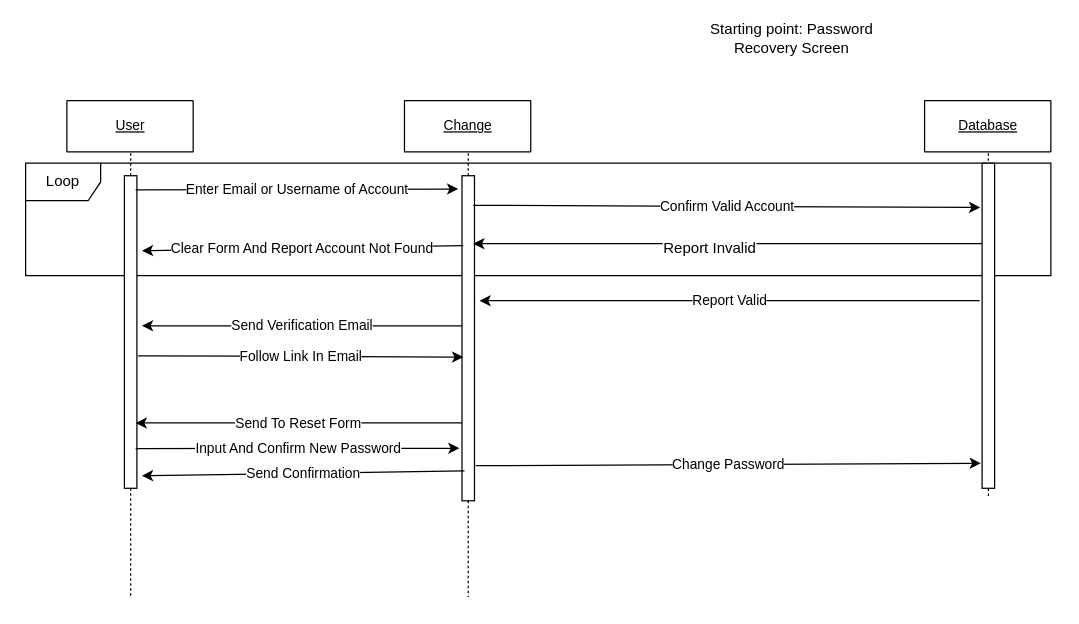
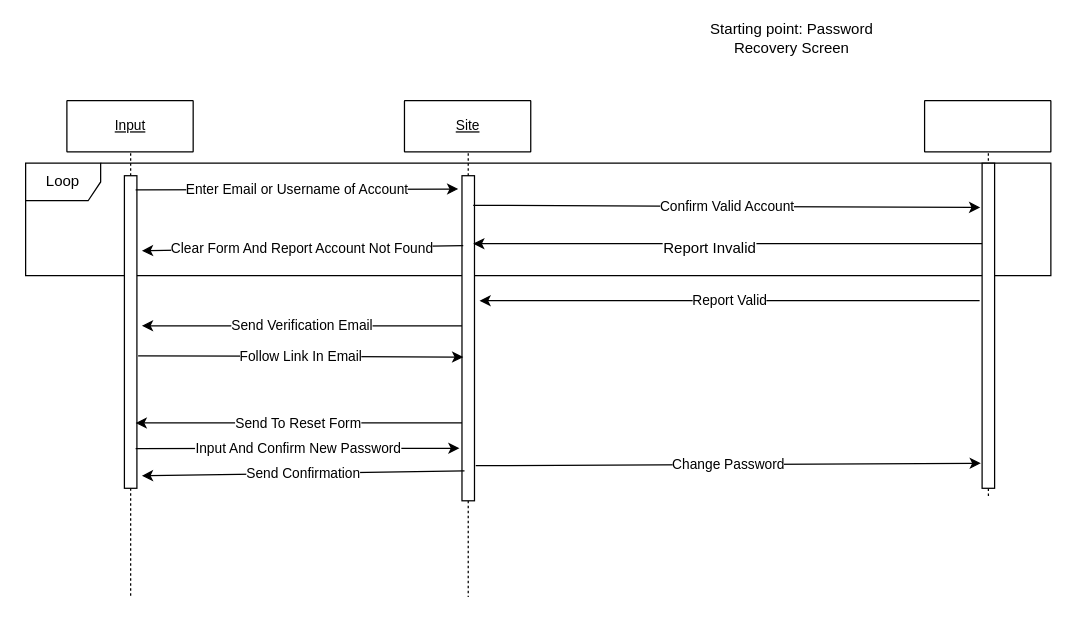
(131, 126) -> (131, 126)
(468, 126) -> (468, 126)
(988, 126) -> none
